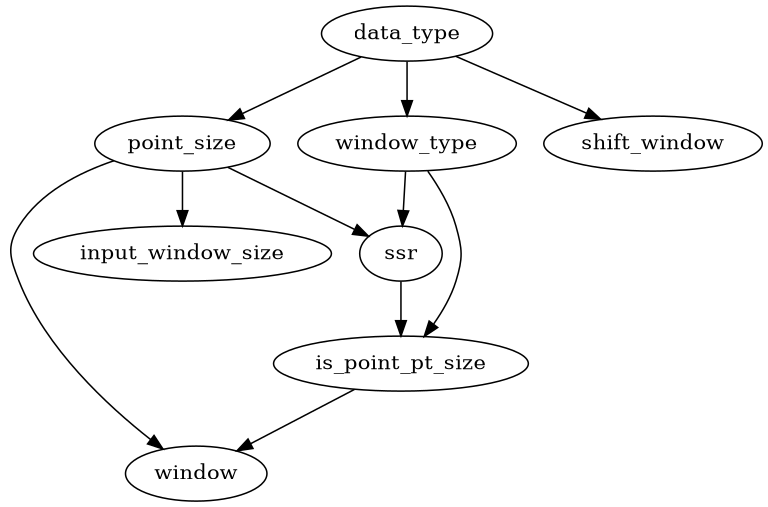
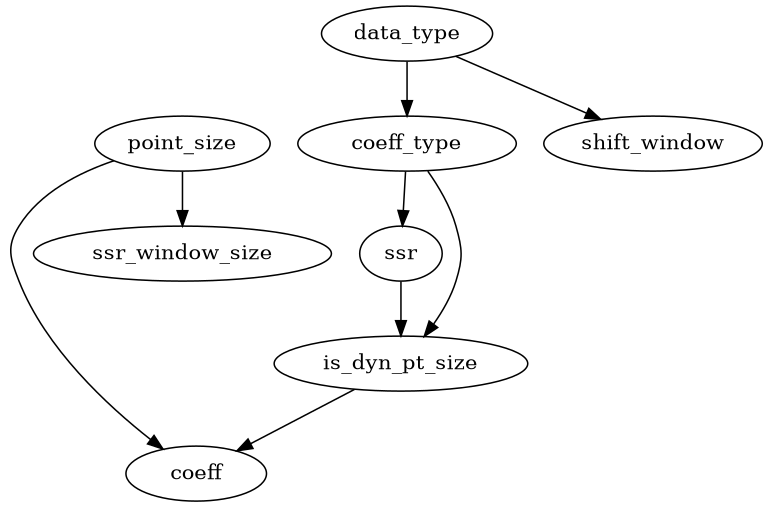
(302, 85) -> none
(407, 144) -> (407, 144)
(291, 198) -> none
(182, 254) -> (182, 254)
(401, 364) -> (401, 364)
(196, 474) -> (196, 474)
